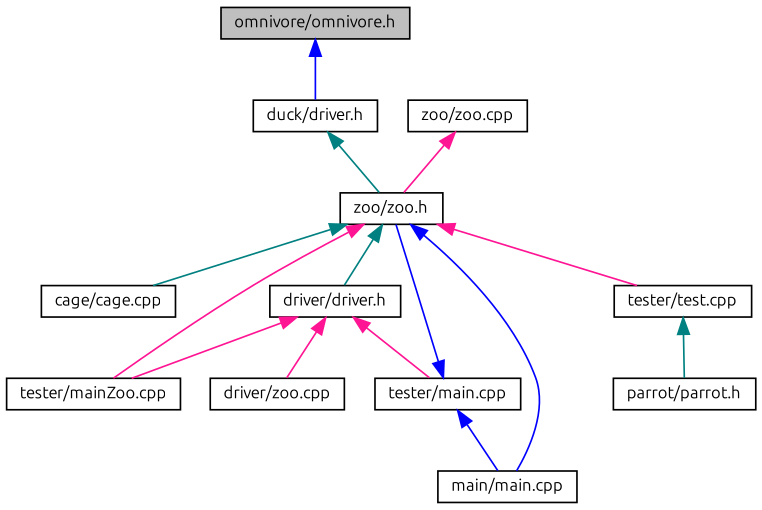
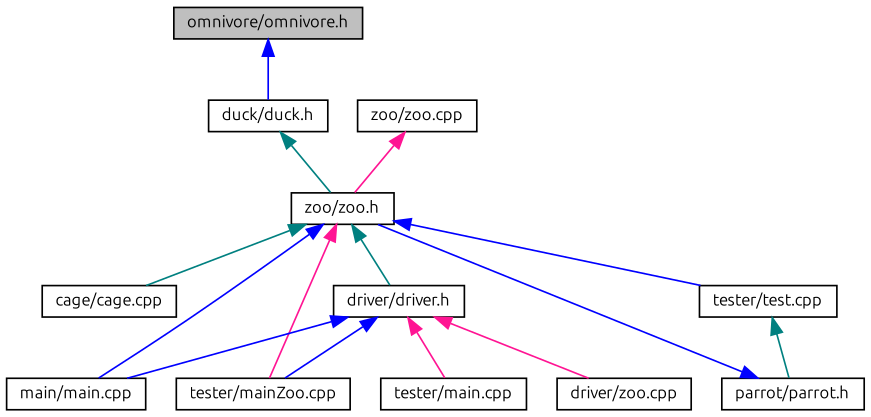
(315, 116) -> (268, 116)
(545, 257) -> (556, 255)
(417, 293) -> (560, 298)
(206, 351) -> (324, 352)
(482, 448) -> (229, 350)
